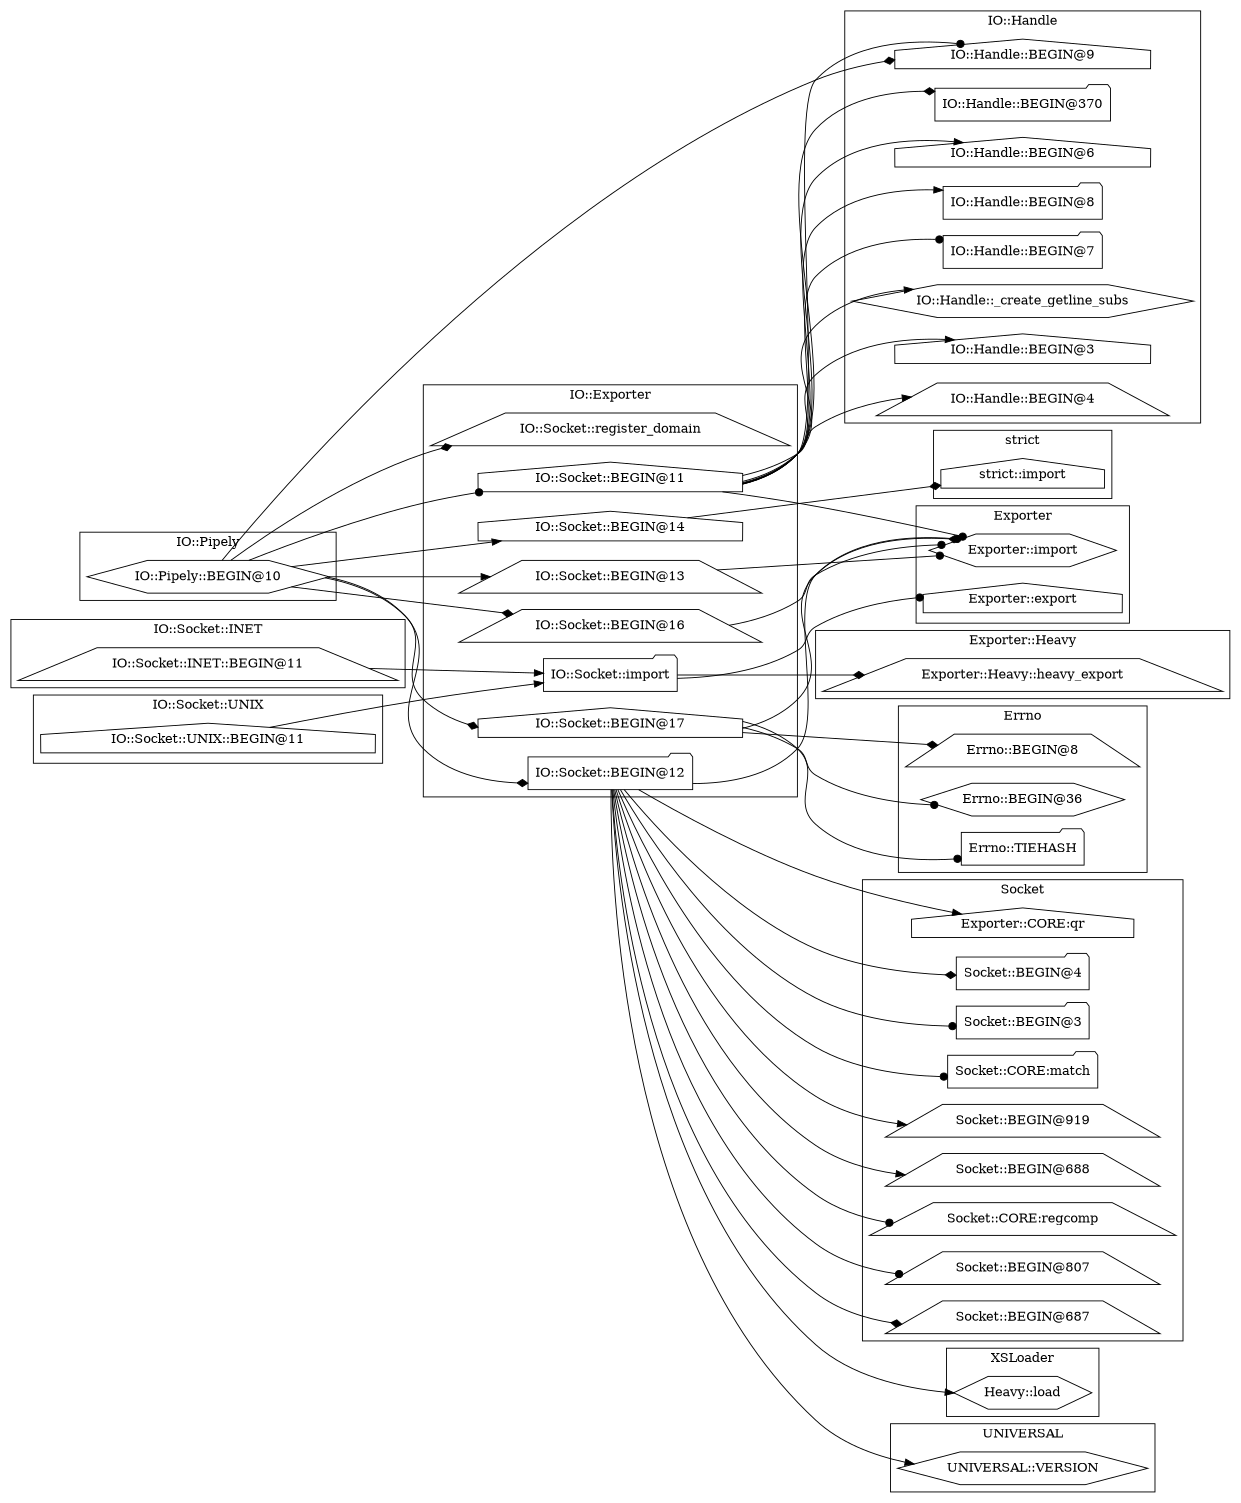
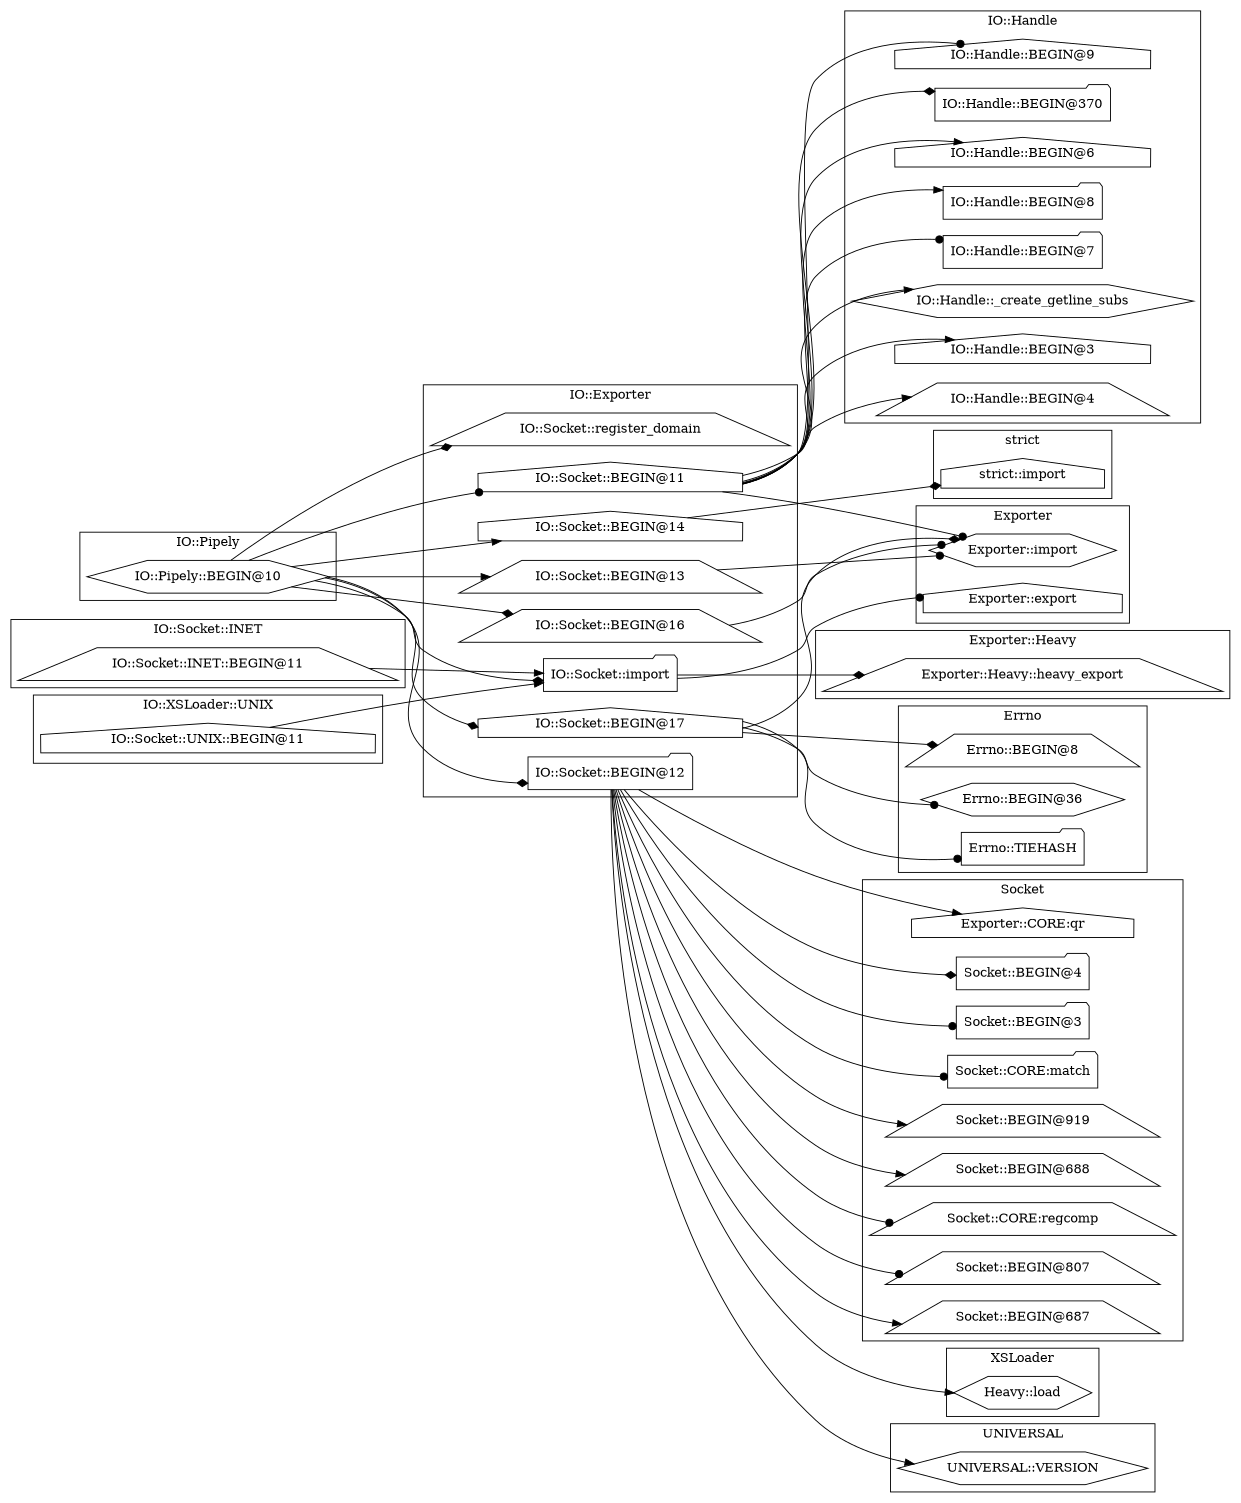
(519, 264) -> (429, 654)
(808, 700) -> none
(208, 705) -> (208, 705)
(680, 1101) -> (680, 1101)
